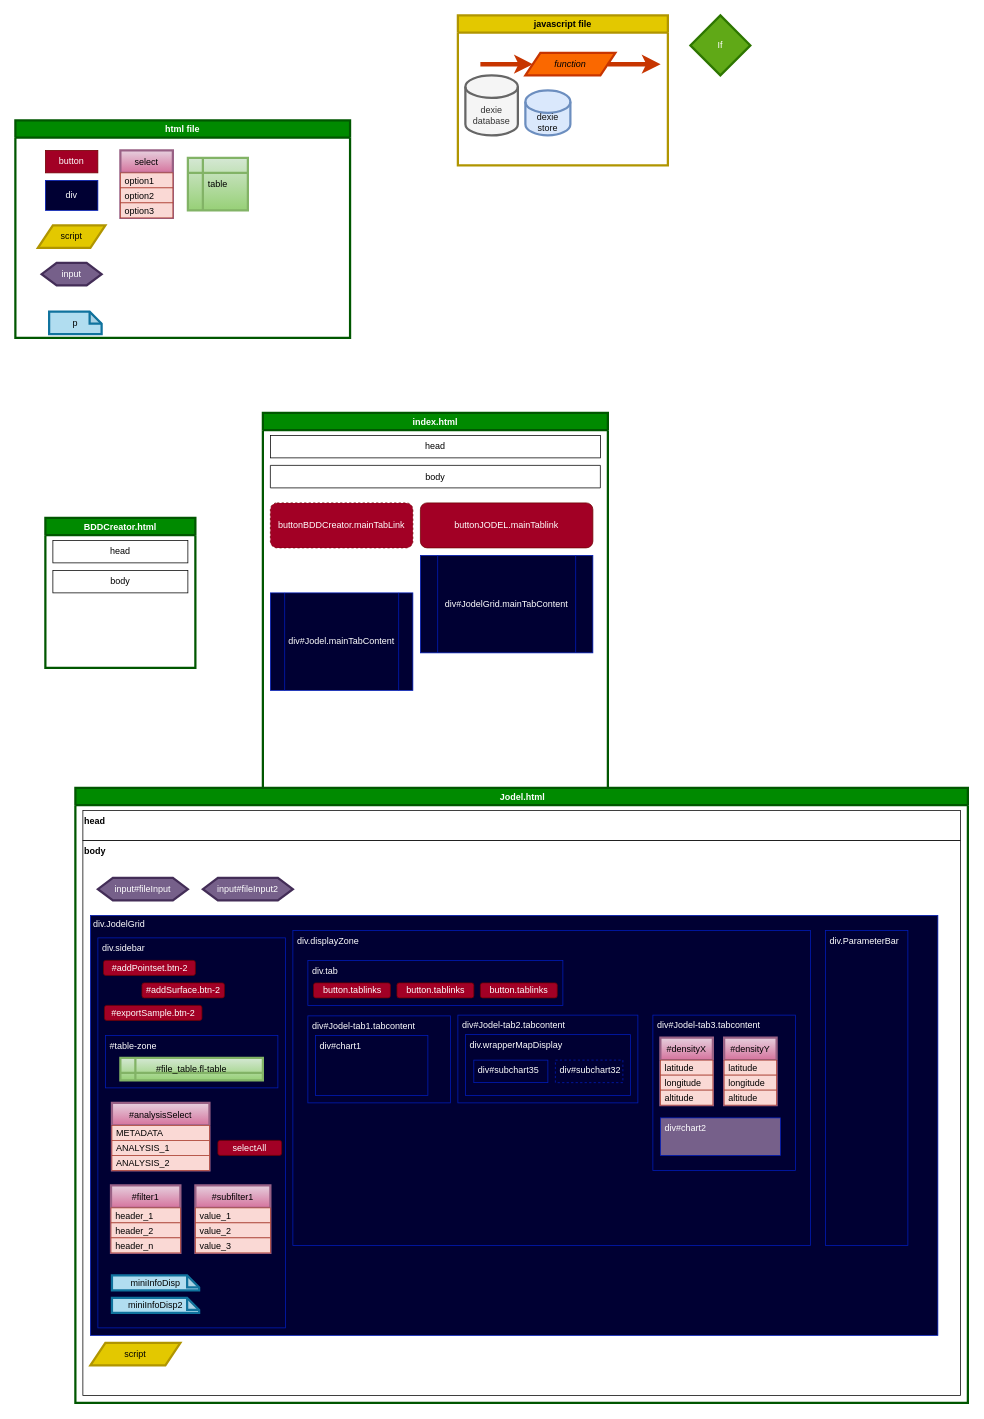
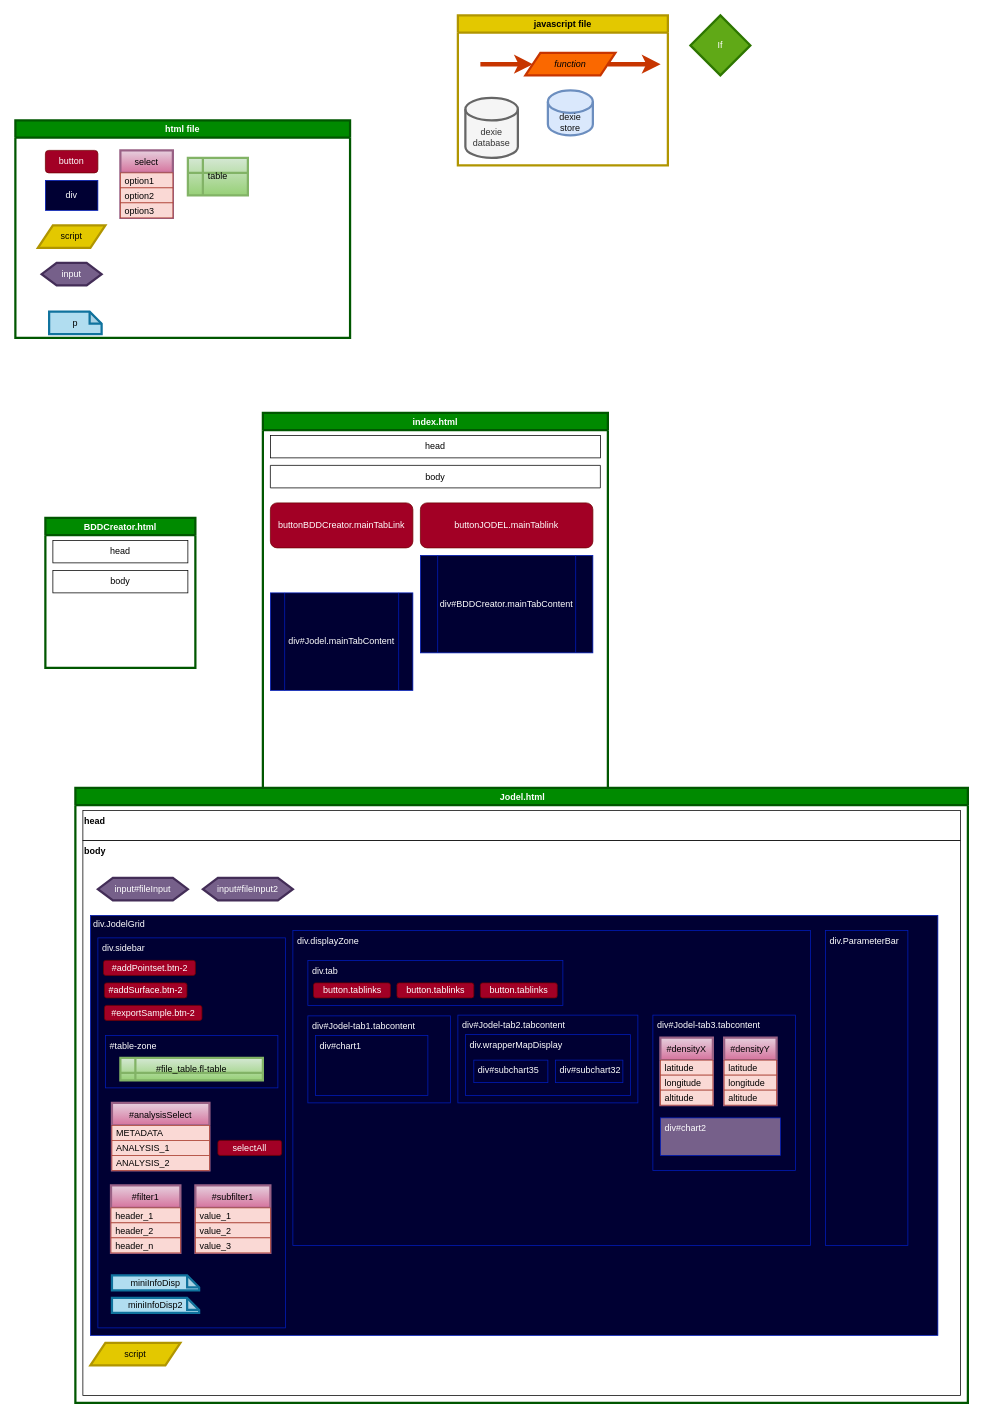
(492, 105) -> (492, 128)
(548, 113) -> (570, 113)
(72, 162) -> (72, 162)
(218, 184) -> (218, 177)
(342, 525) -> (342, 525)
(507, 604) -> (507, 604)
(183, 990) -> (146, 990)
(589, 1071) -> (589, 1071)
